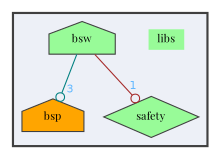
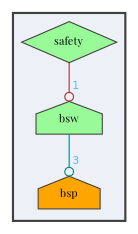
(166, 40) -> none
(114, 75) -> (69, 78)
